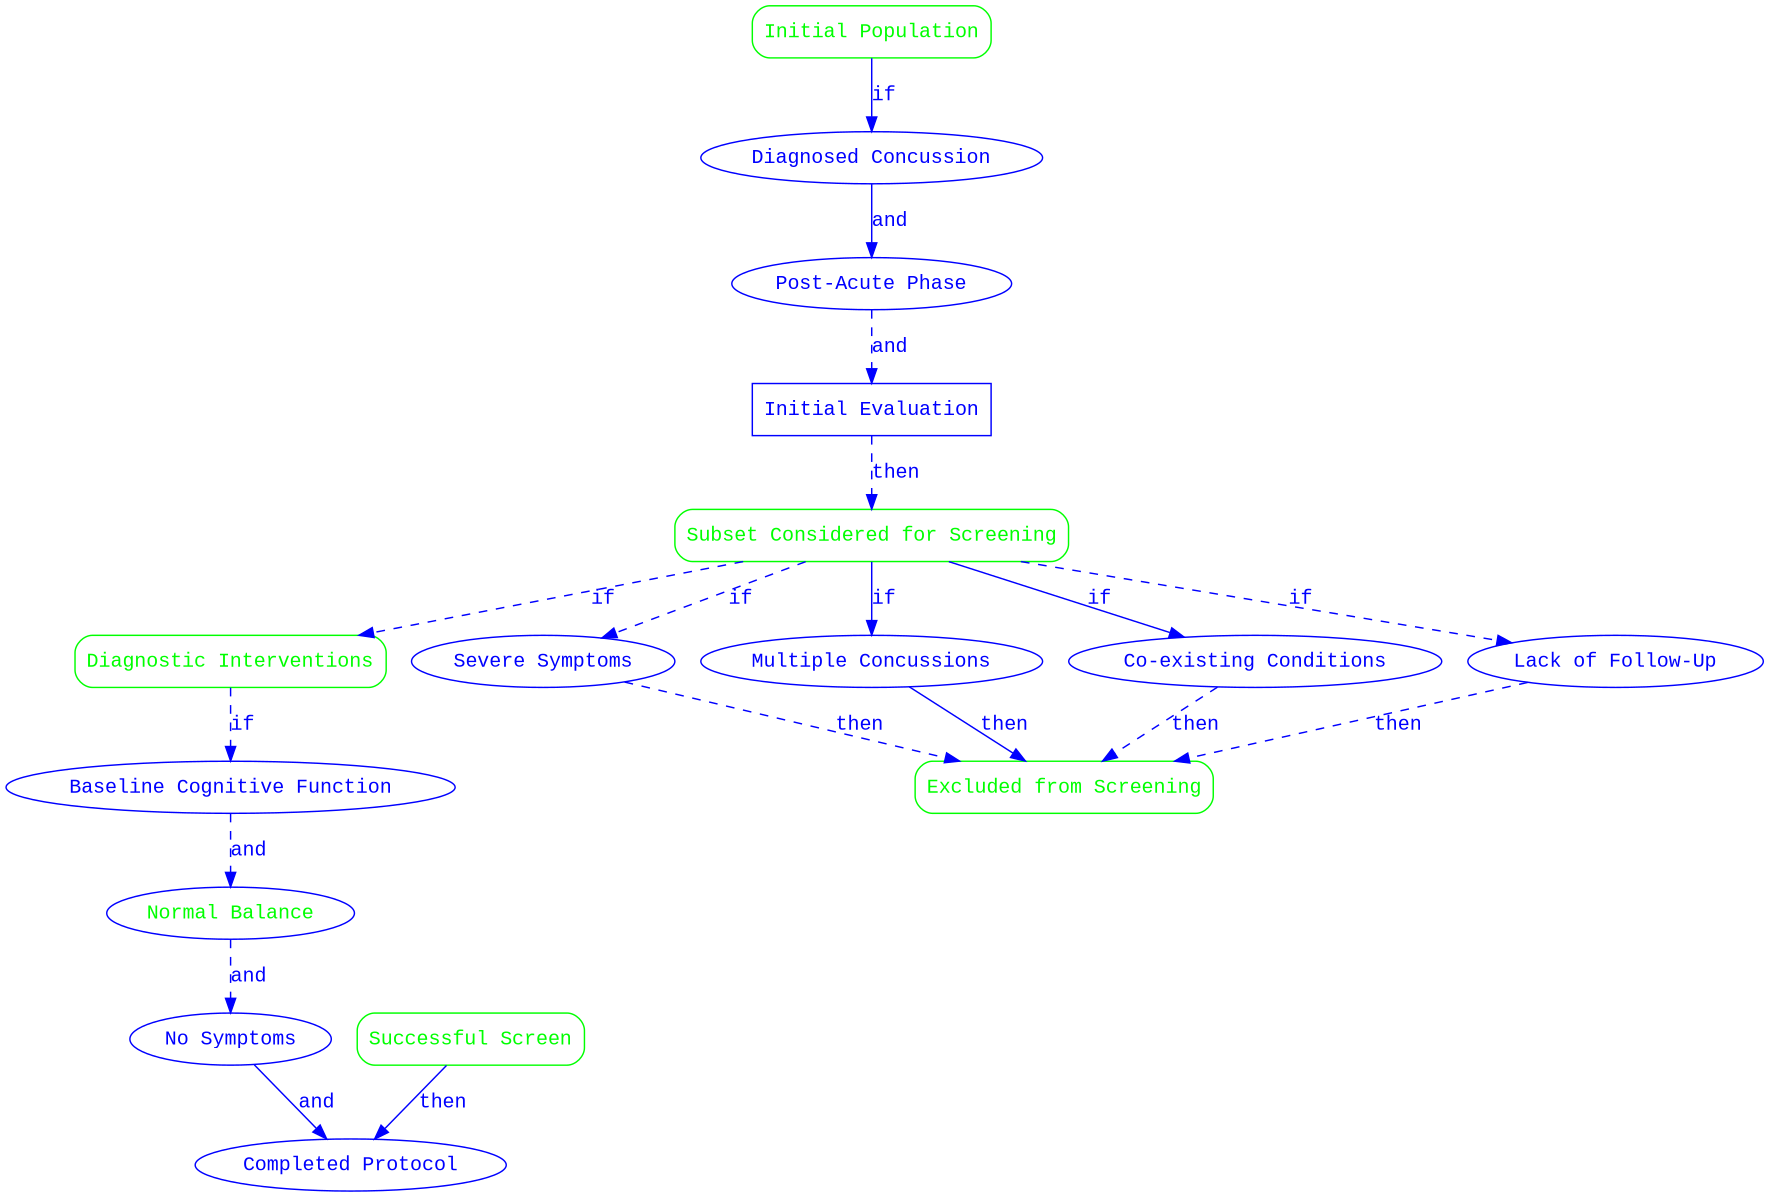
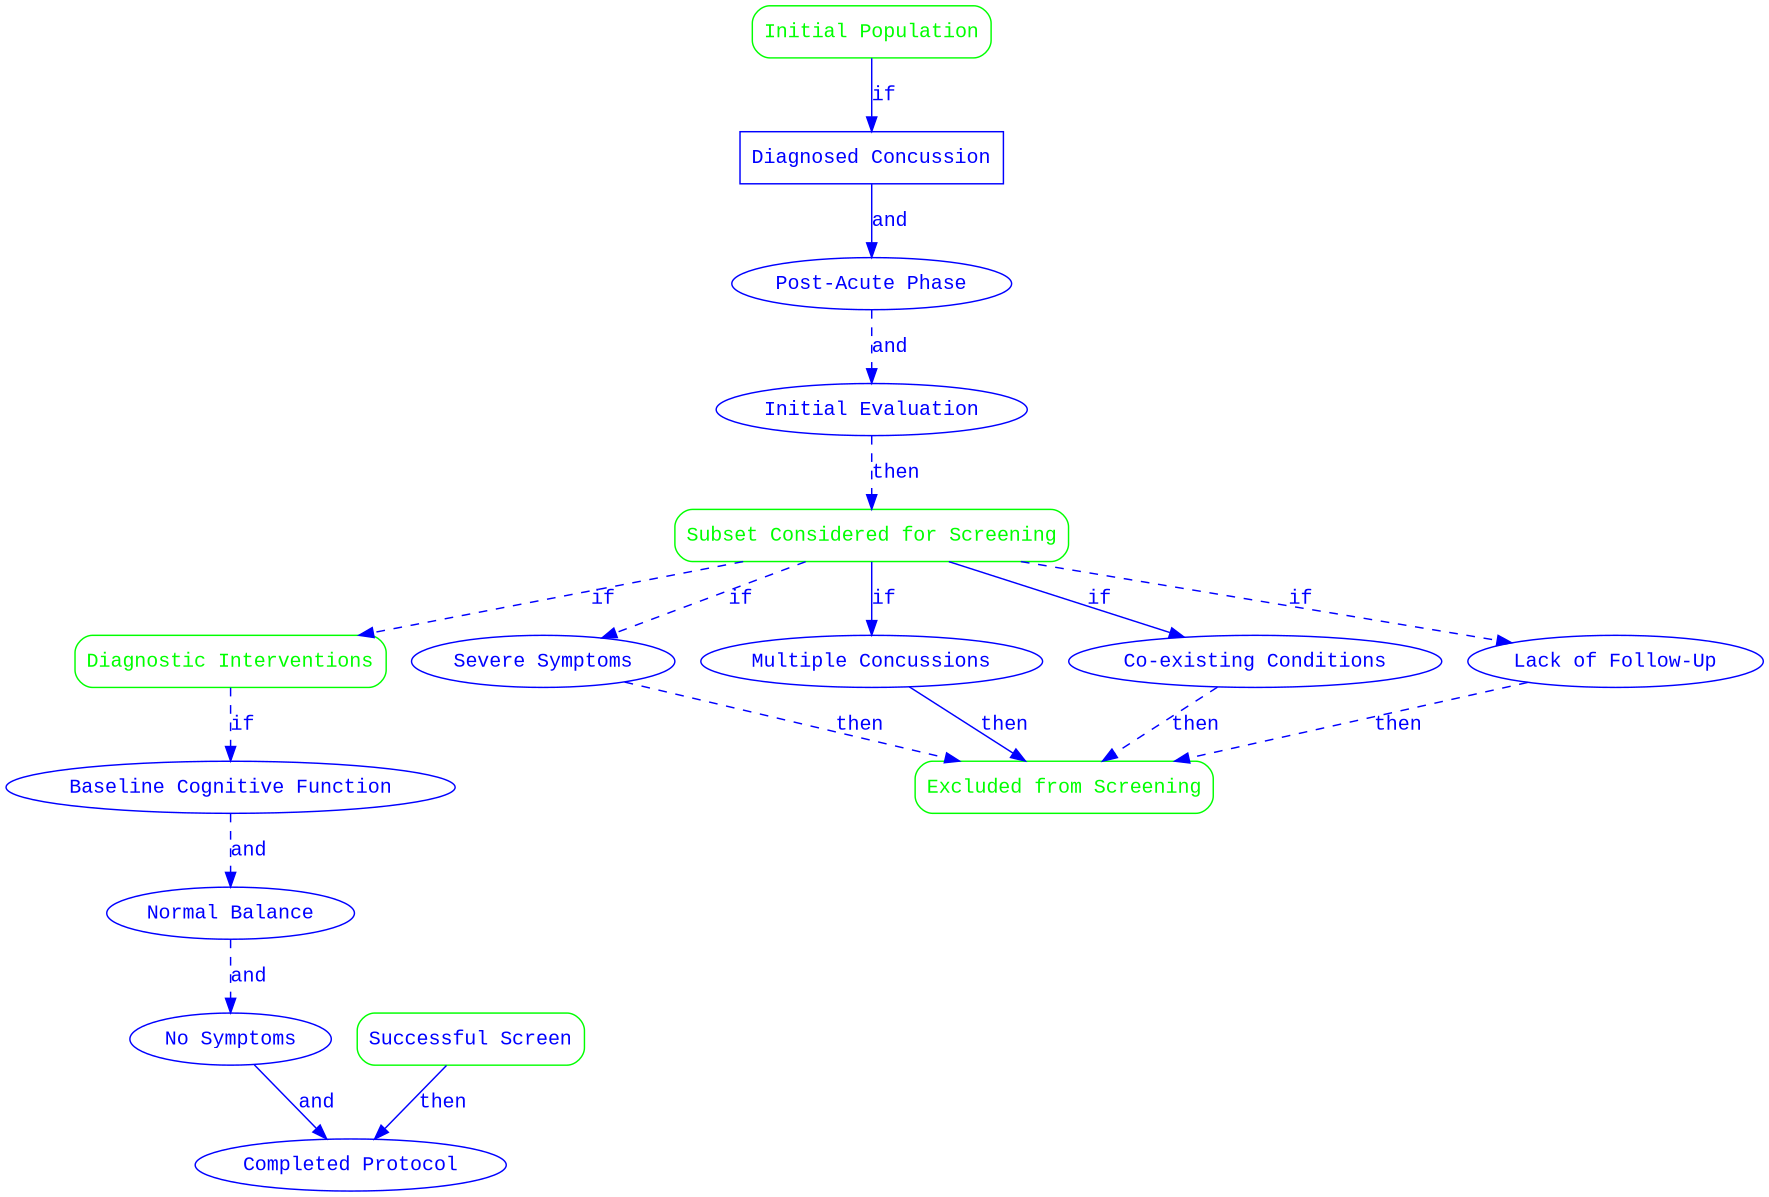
(872, 158) -> (872, 158)
(872, 410) -> (872, 410)
(231, 913) -> (231, 913)
(471, 1039) -> (471, 1039)
